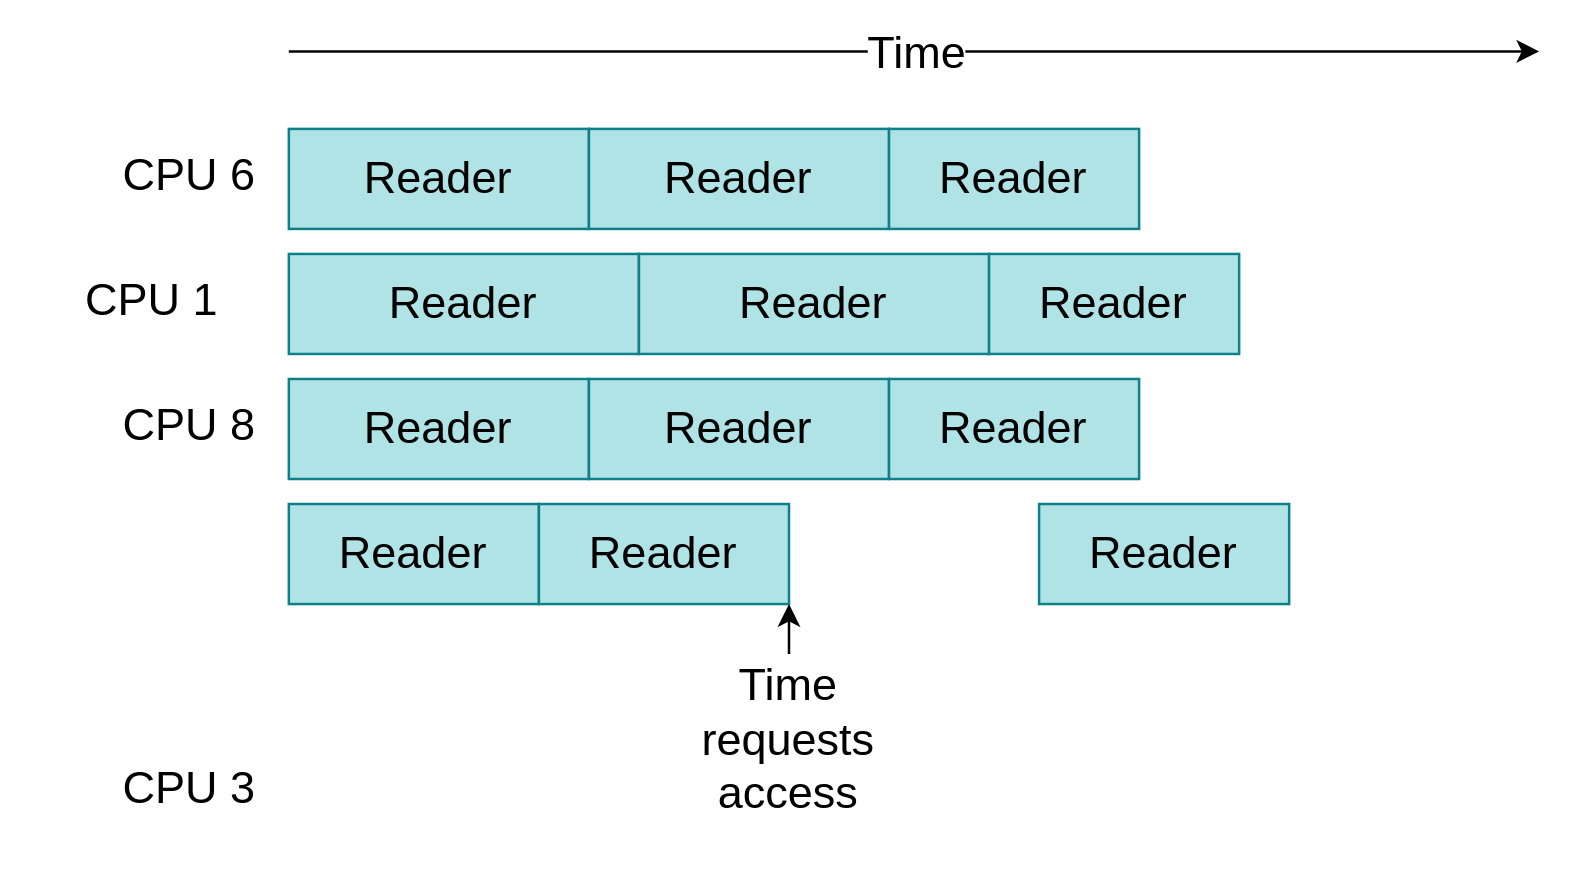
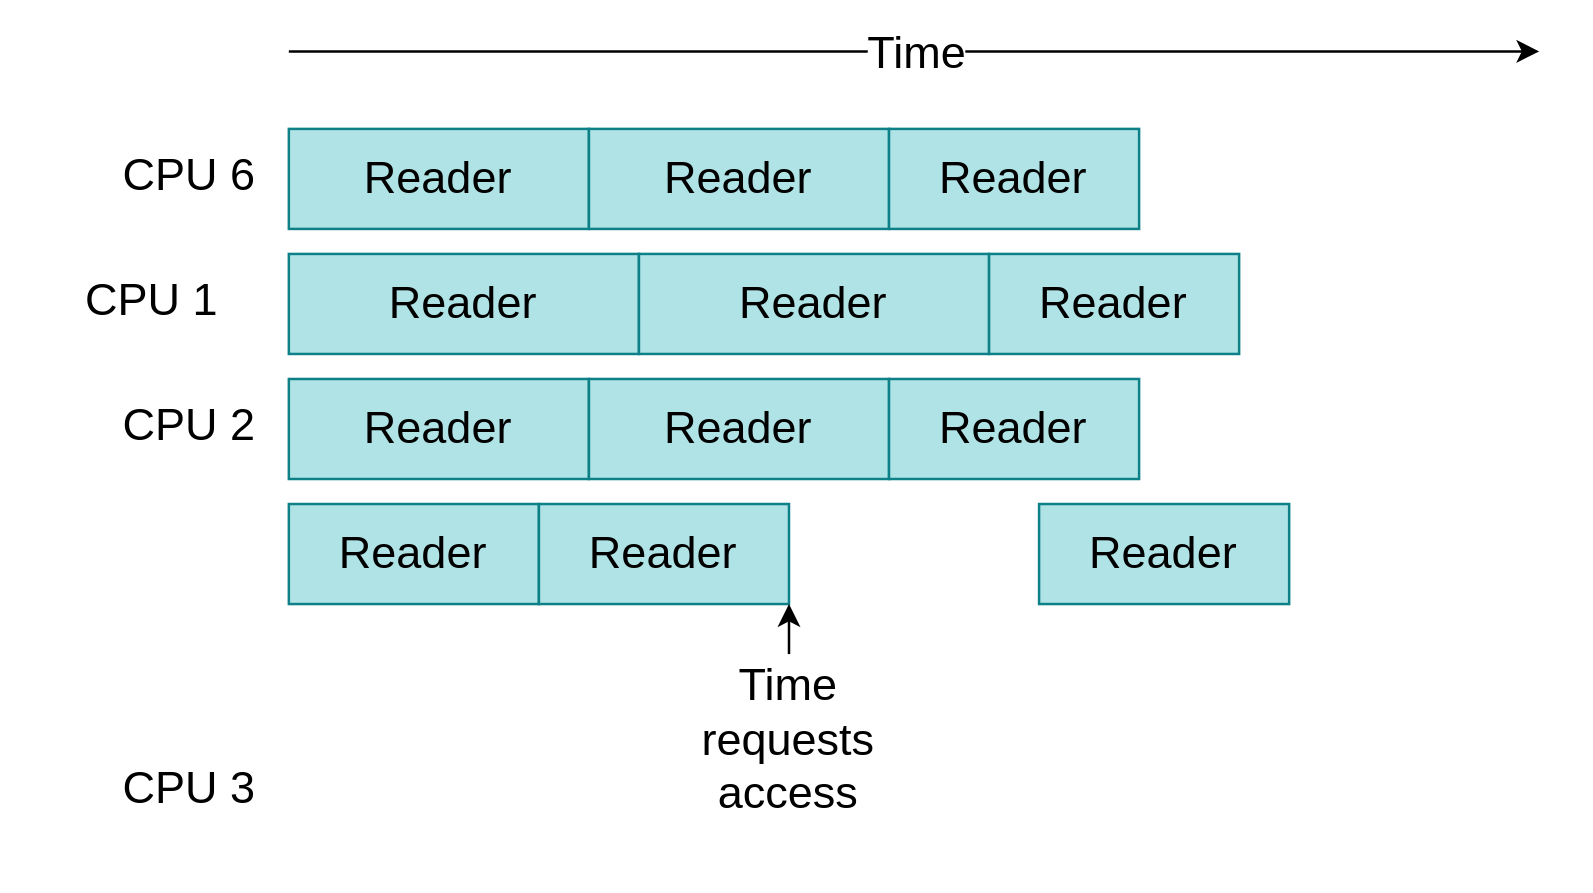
(190, 426) -> (190, 426)
